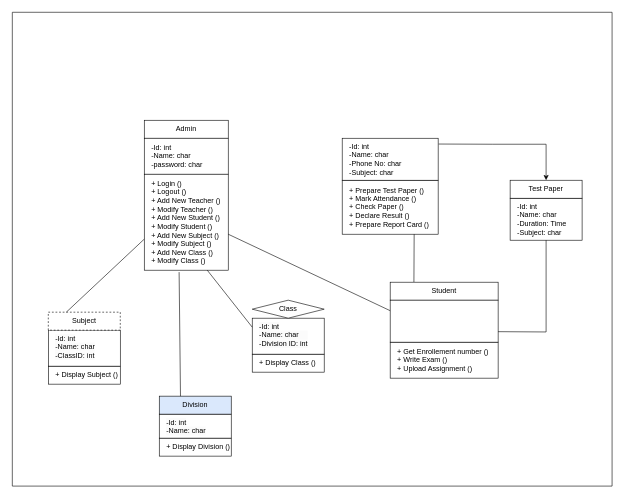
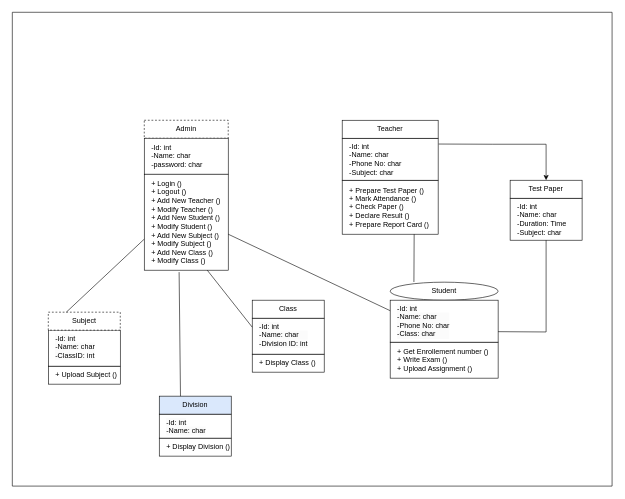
(186, 129) -> (186, 129)
none -> (390, 129)
(444, 291) -> (444, 291)
(288, 309) -> (288, 309)
none -> (432, 321)
(91, 375) -> (90, 375)
